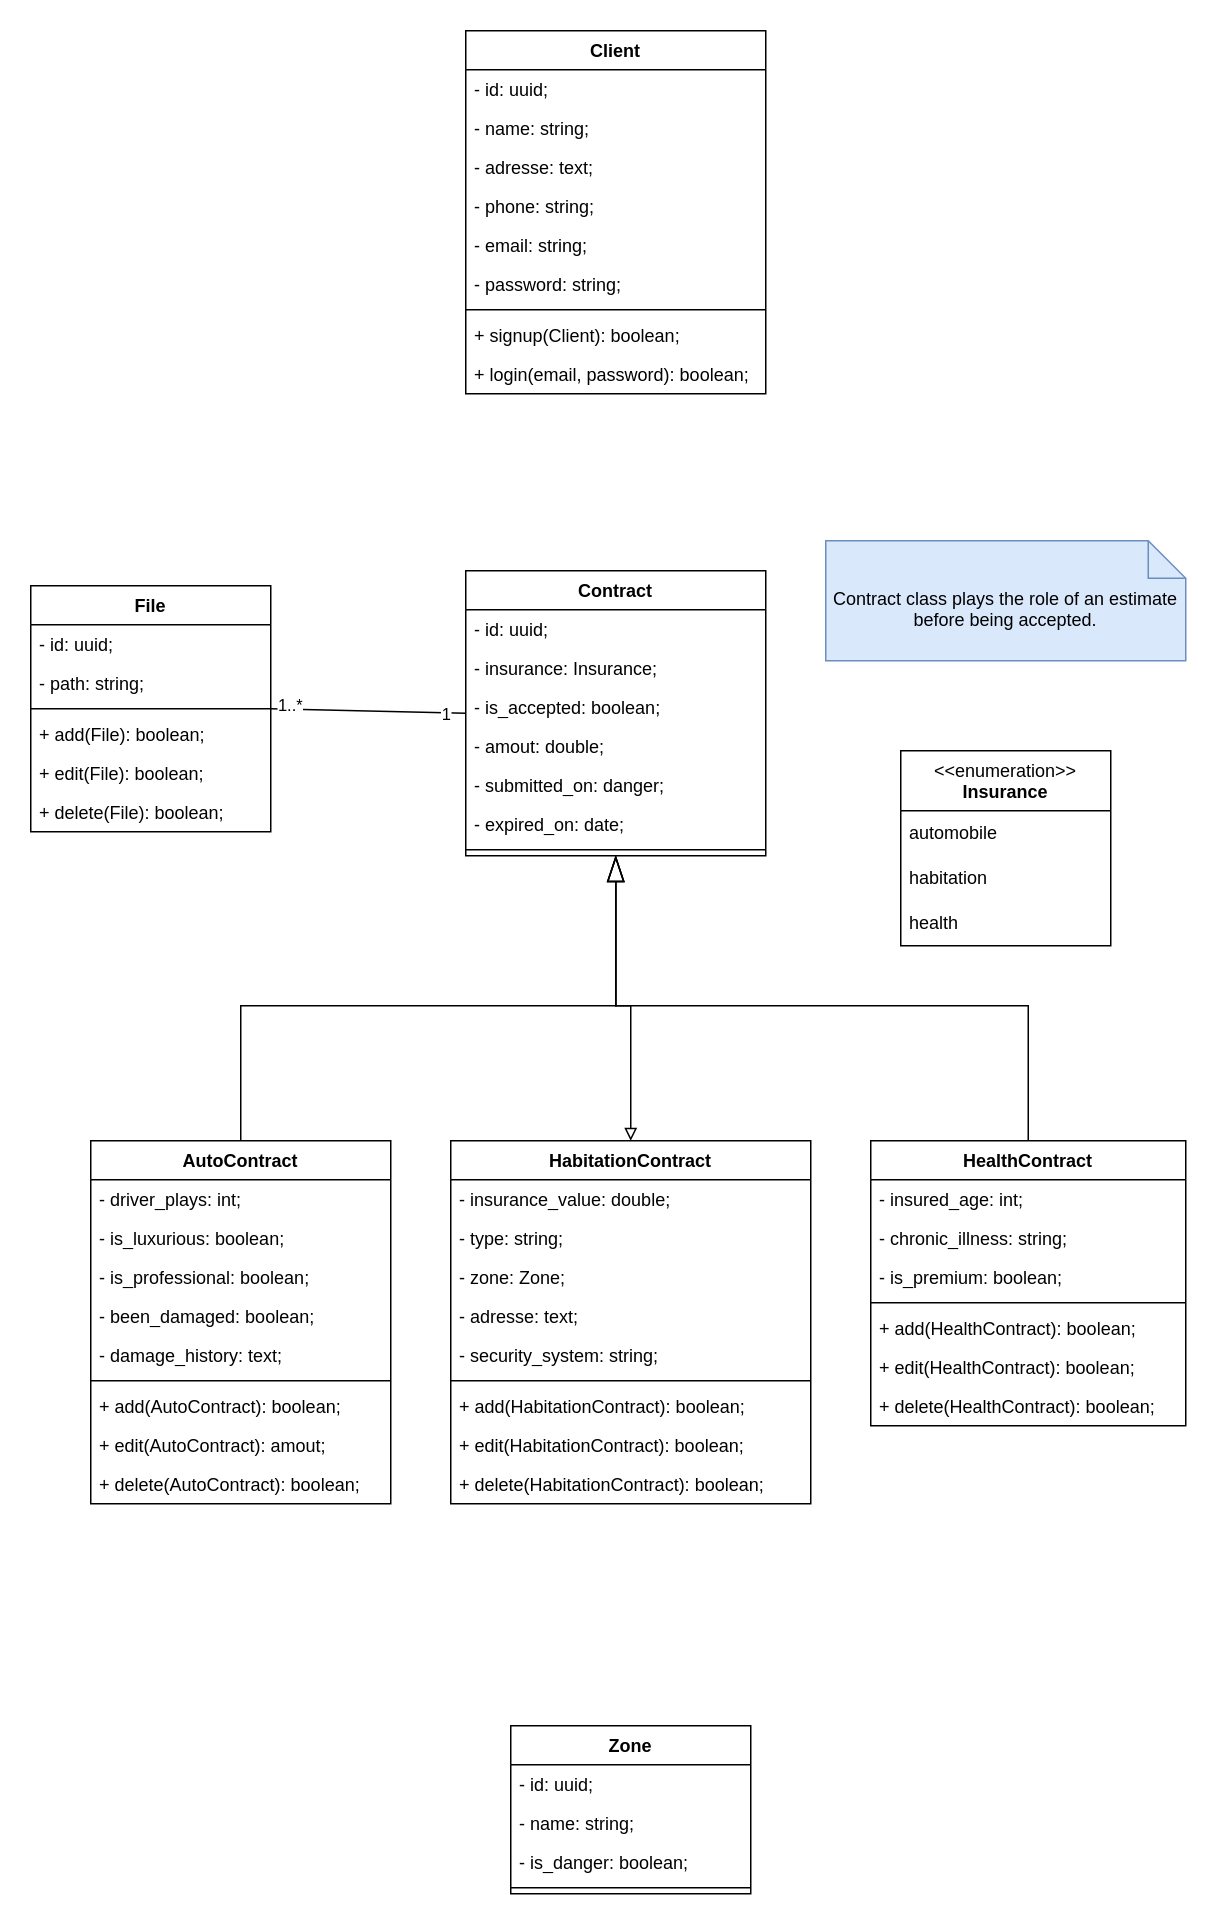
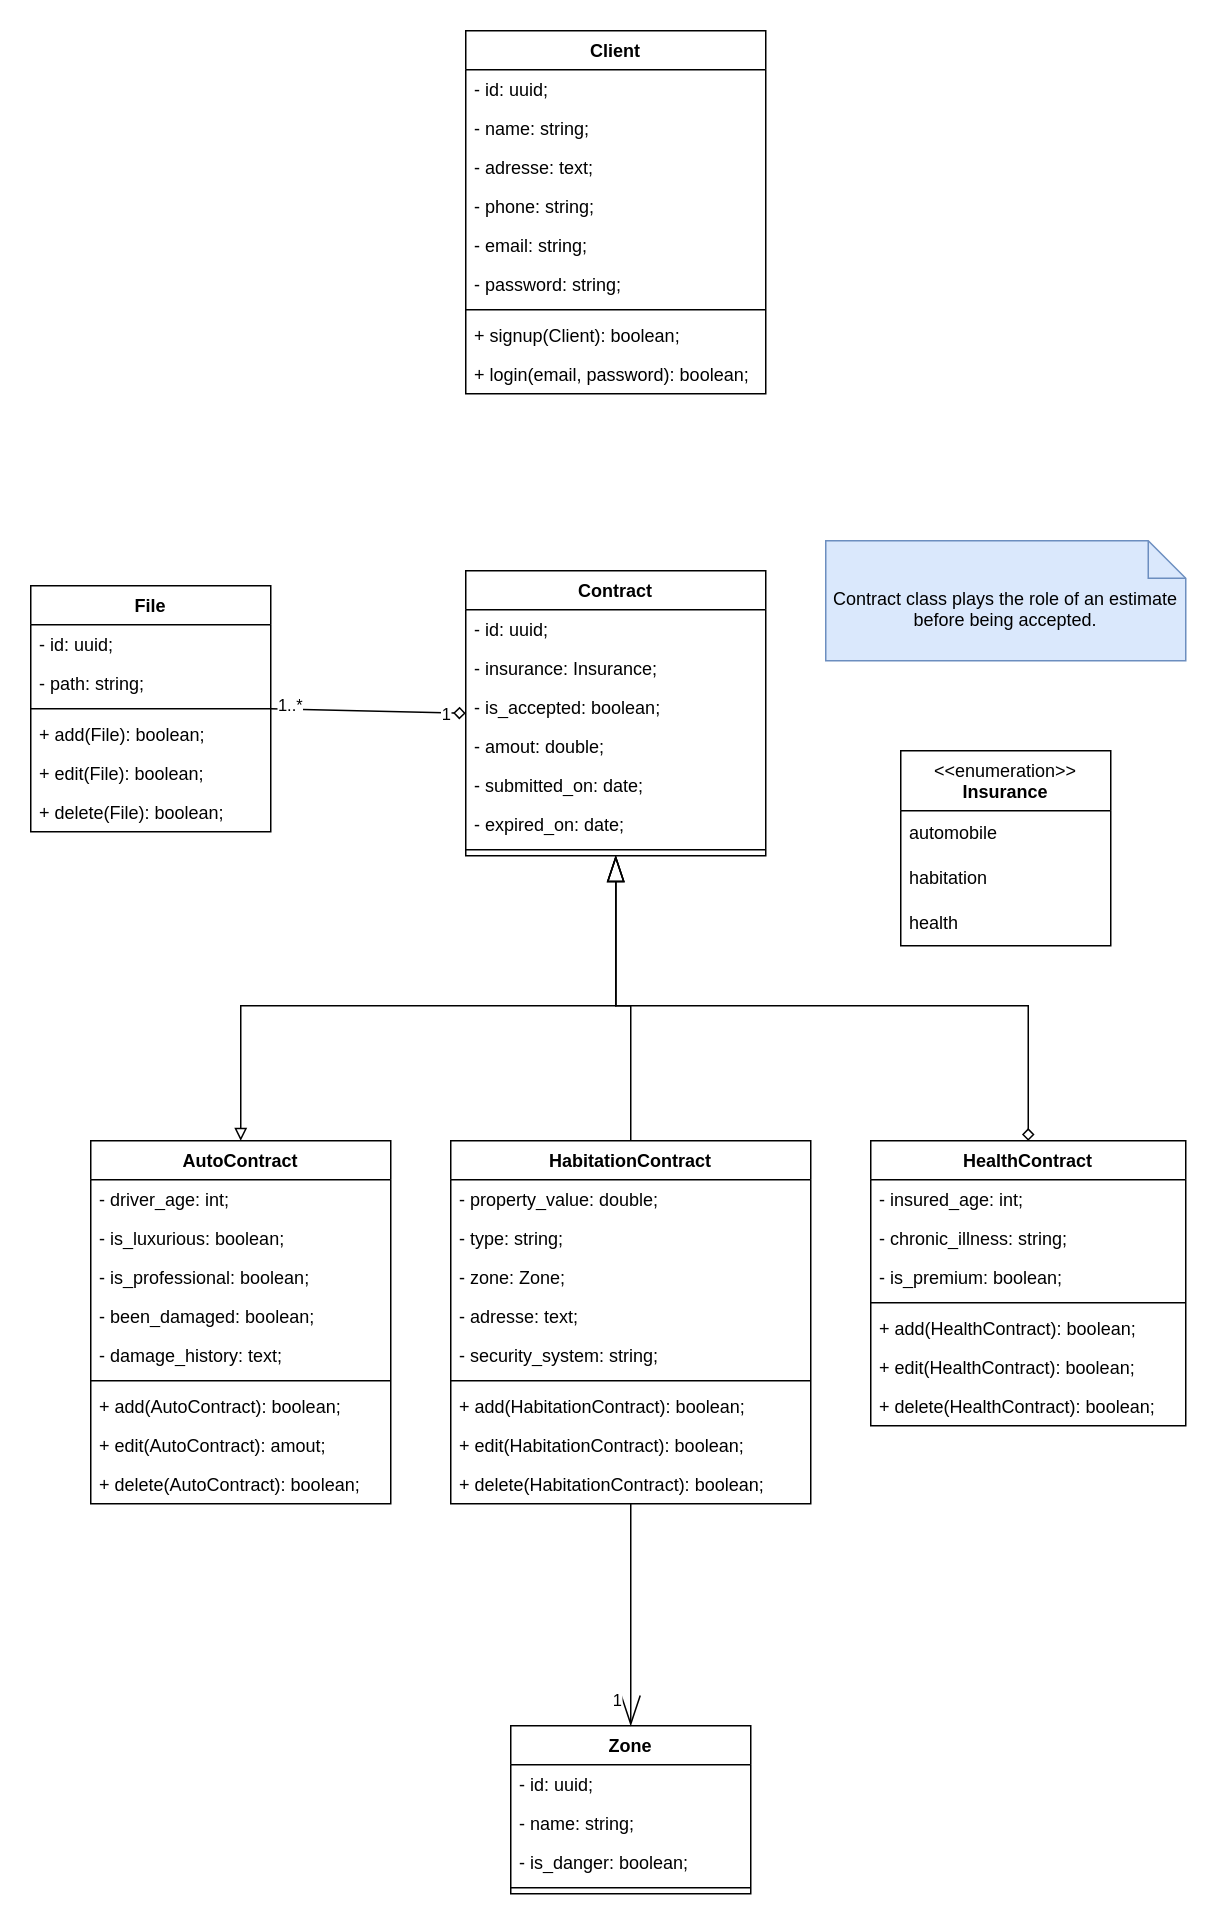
(458, 713) -> (453, 713)
(579, 787) -> (569, 787)
(631, 1127) -> (631, 1132)
(241, 1132) -> (241, 1127)
(1028, 1134) -> (1028, 1128)
(184, 1201) -> (176, 1201)
(574, 1201) -> (572, 1201)
none -> (631, 1614)
